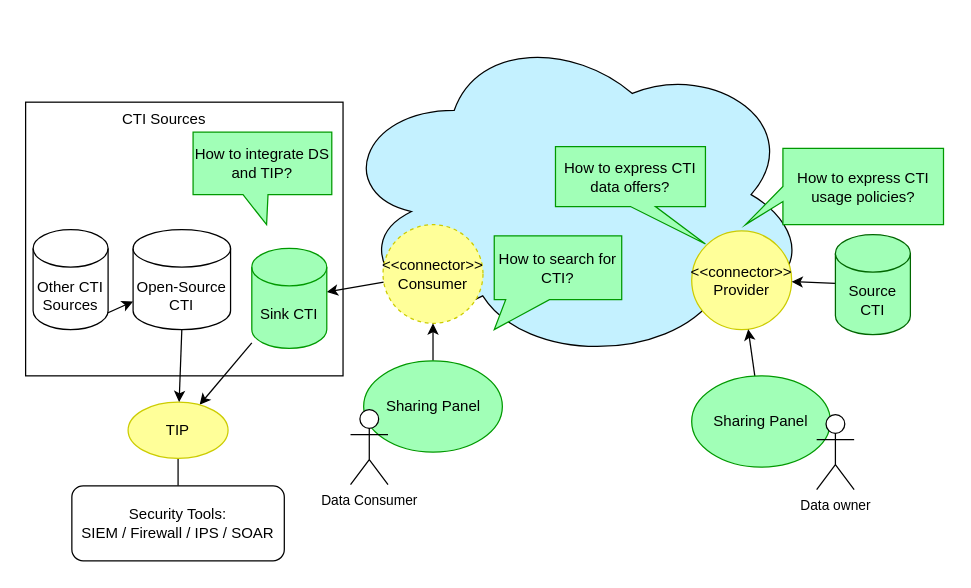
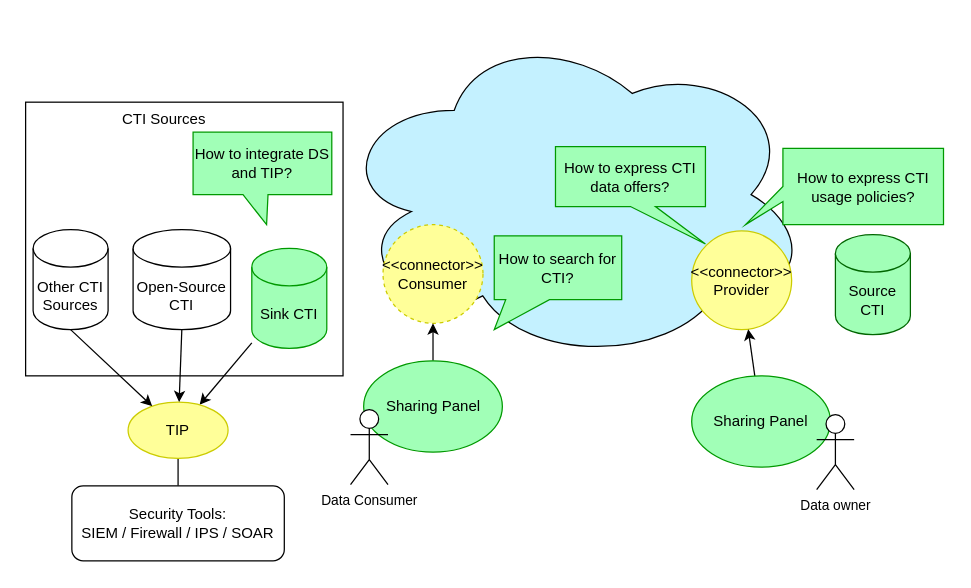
(818, 282) -> none
(360, 286) -> none
(116, 309) -> (108, 365)
